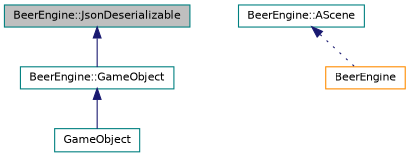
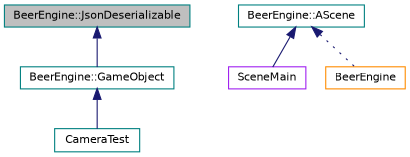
none -> (267, 78)
(97, 140) -> (97, 140)
